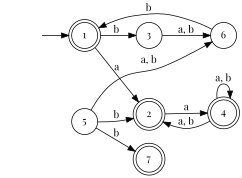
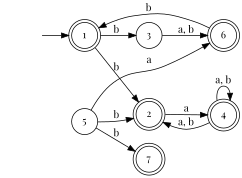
(224, 35) -> (224, 35)
(149, 60) -> (149, 60)
(117, 68) -> (117, 68)
